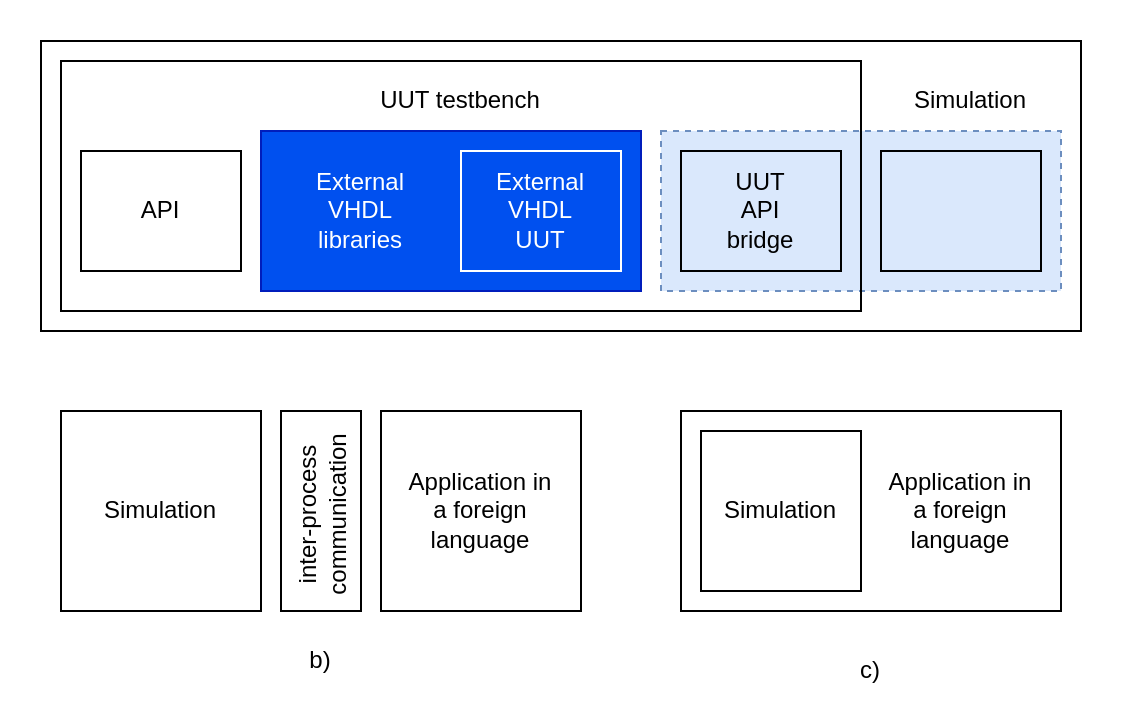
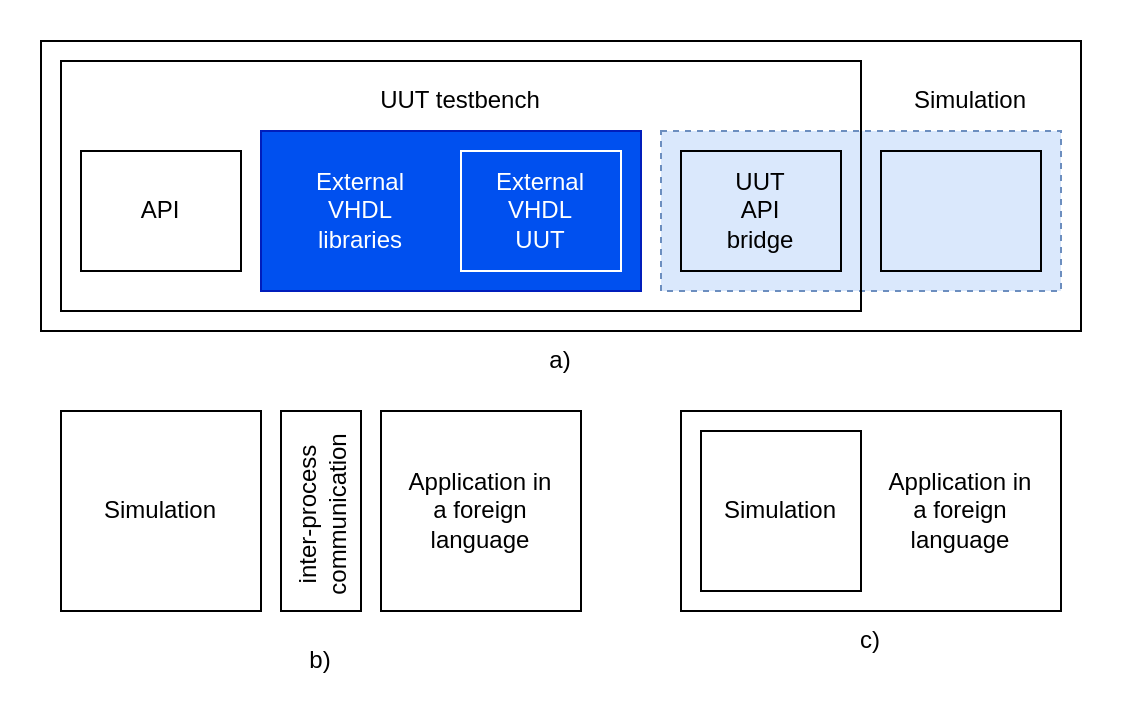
none -> (561, 361)
(871, 671) -> (871, 641)
